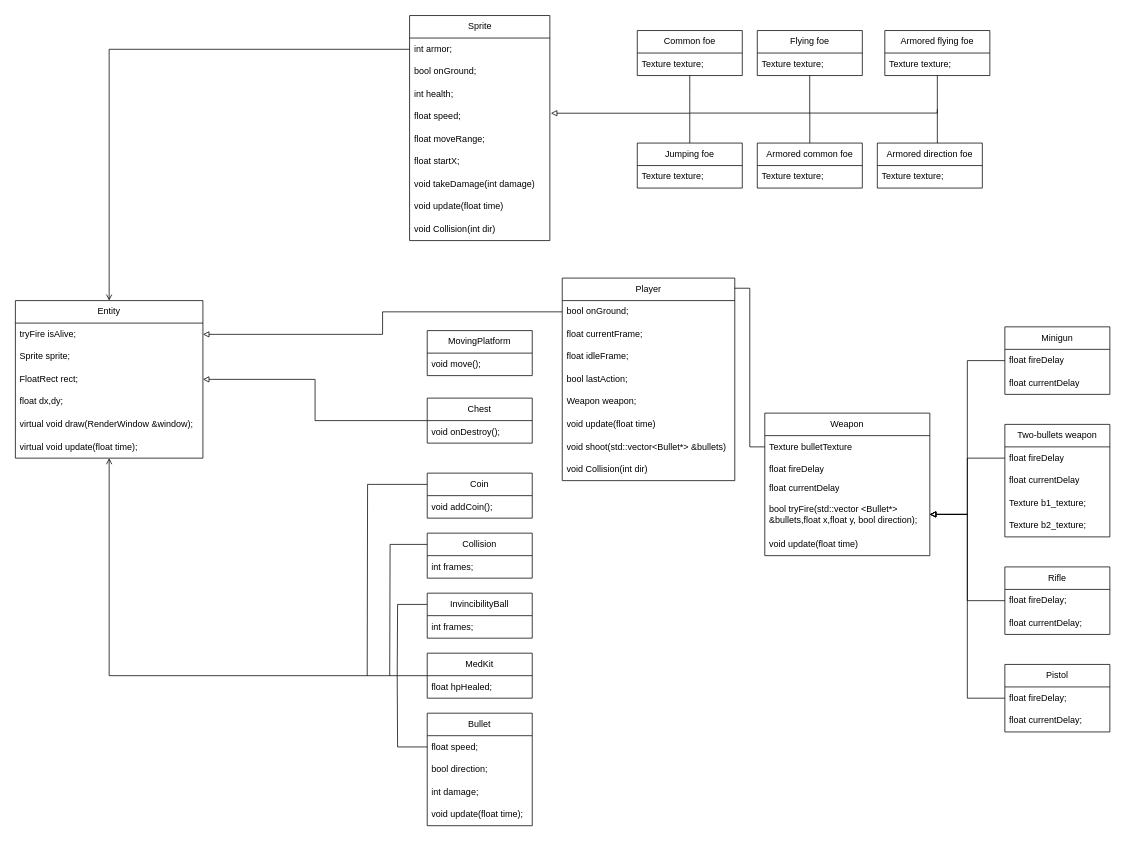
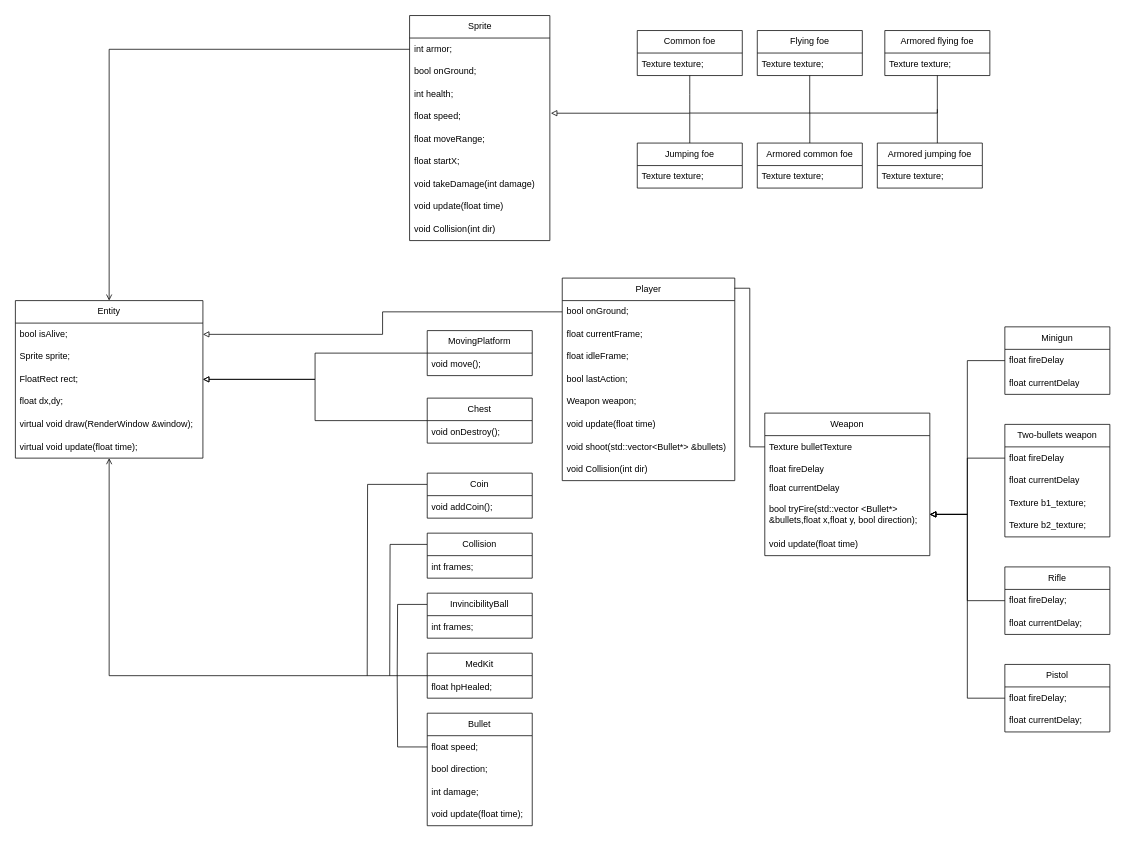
(930, 154) -> (930, 154)
(53, 334) -> (46, 334)
none -> (358, 353)
